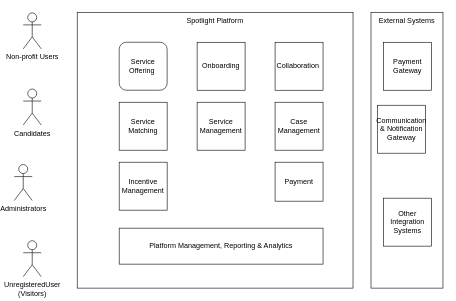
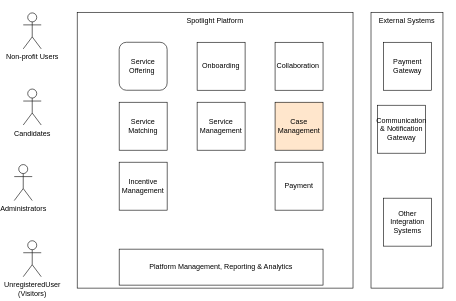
(299, 126) -> (299, 126)
(299, 182) -> (299, 186)
(221, 246) -> (221, 267)
